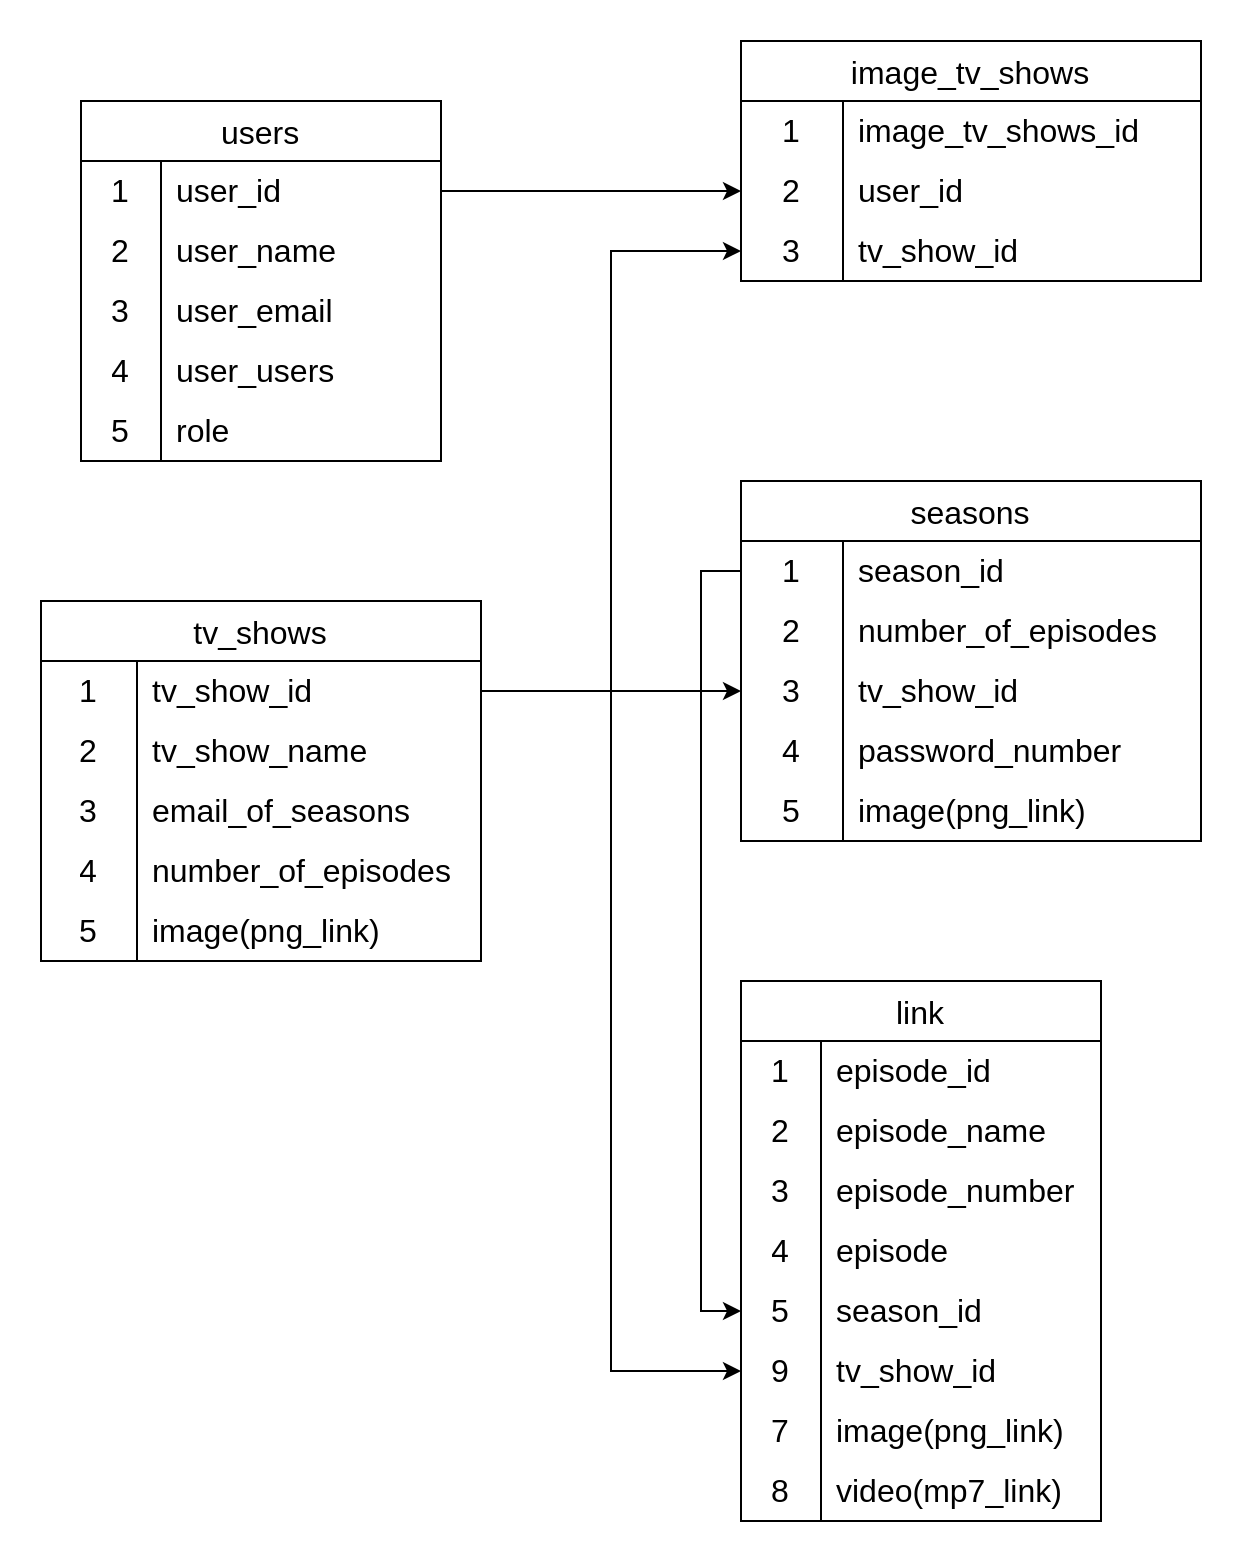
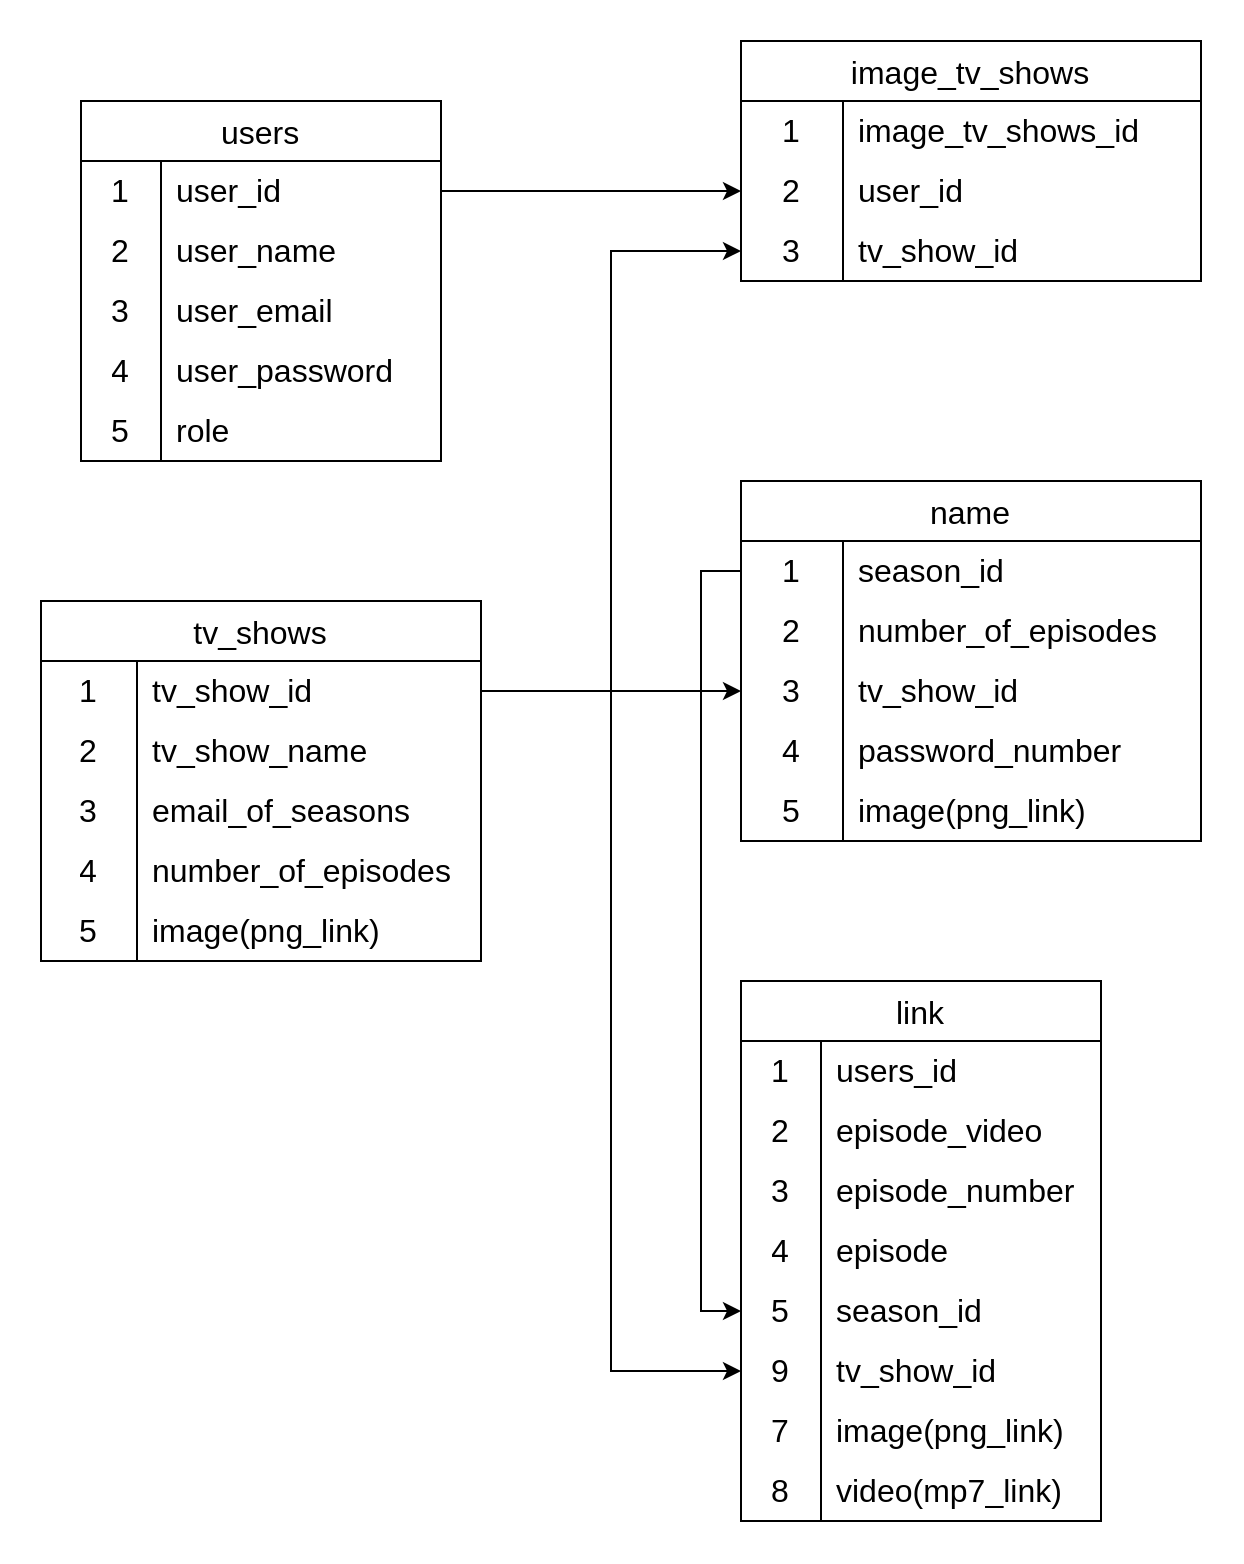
(267, 371) -> (293, 371)
(970, 513) -> (970, 513)
(918, 1071) -> (905, 1071)
(940, 1131) -> (945, 1131)
